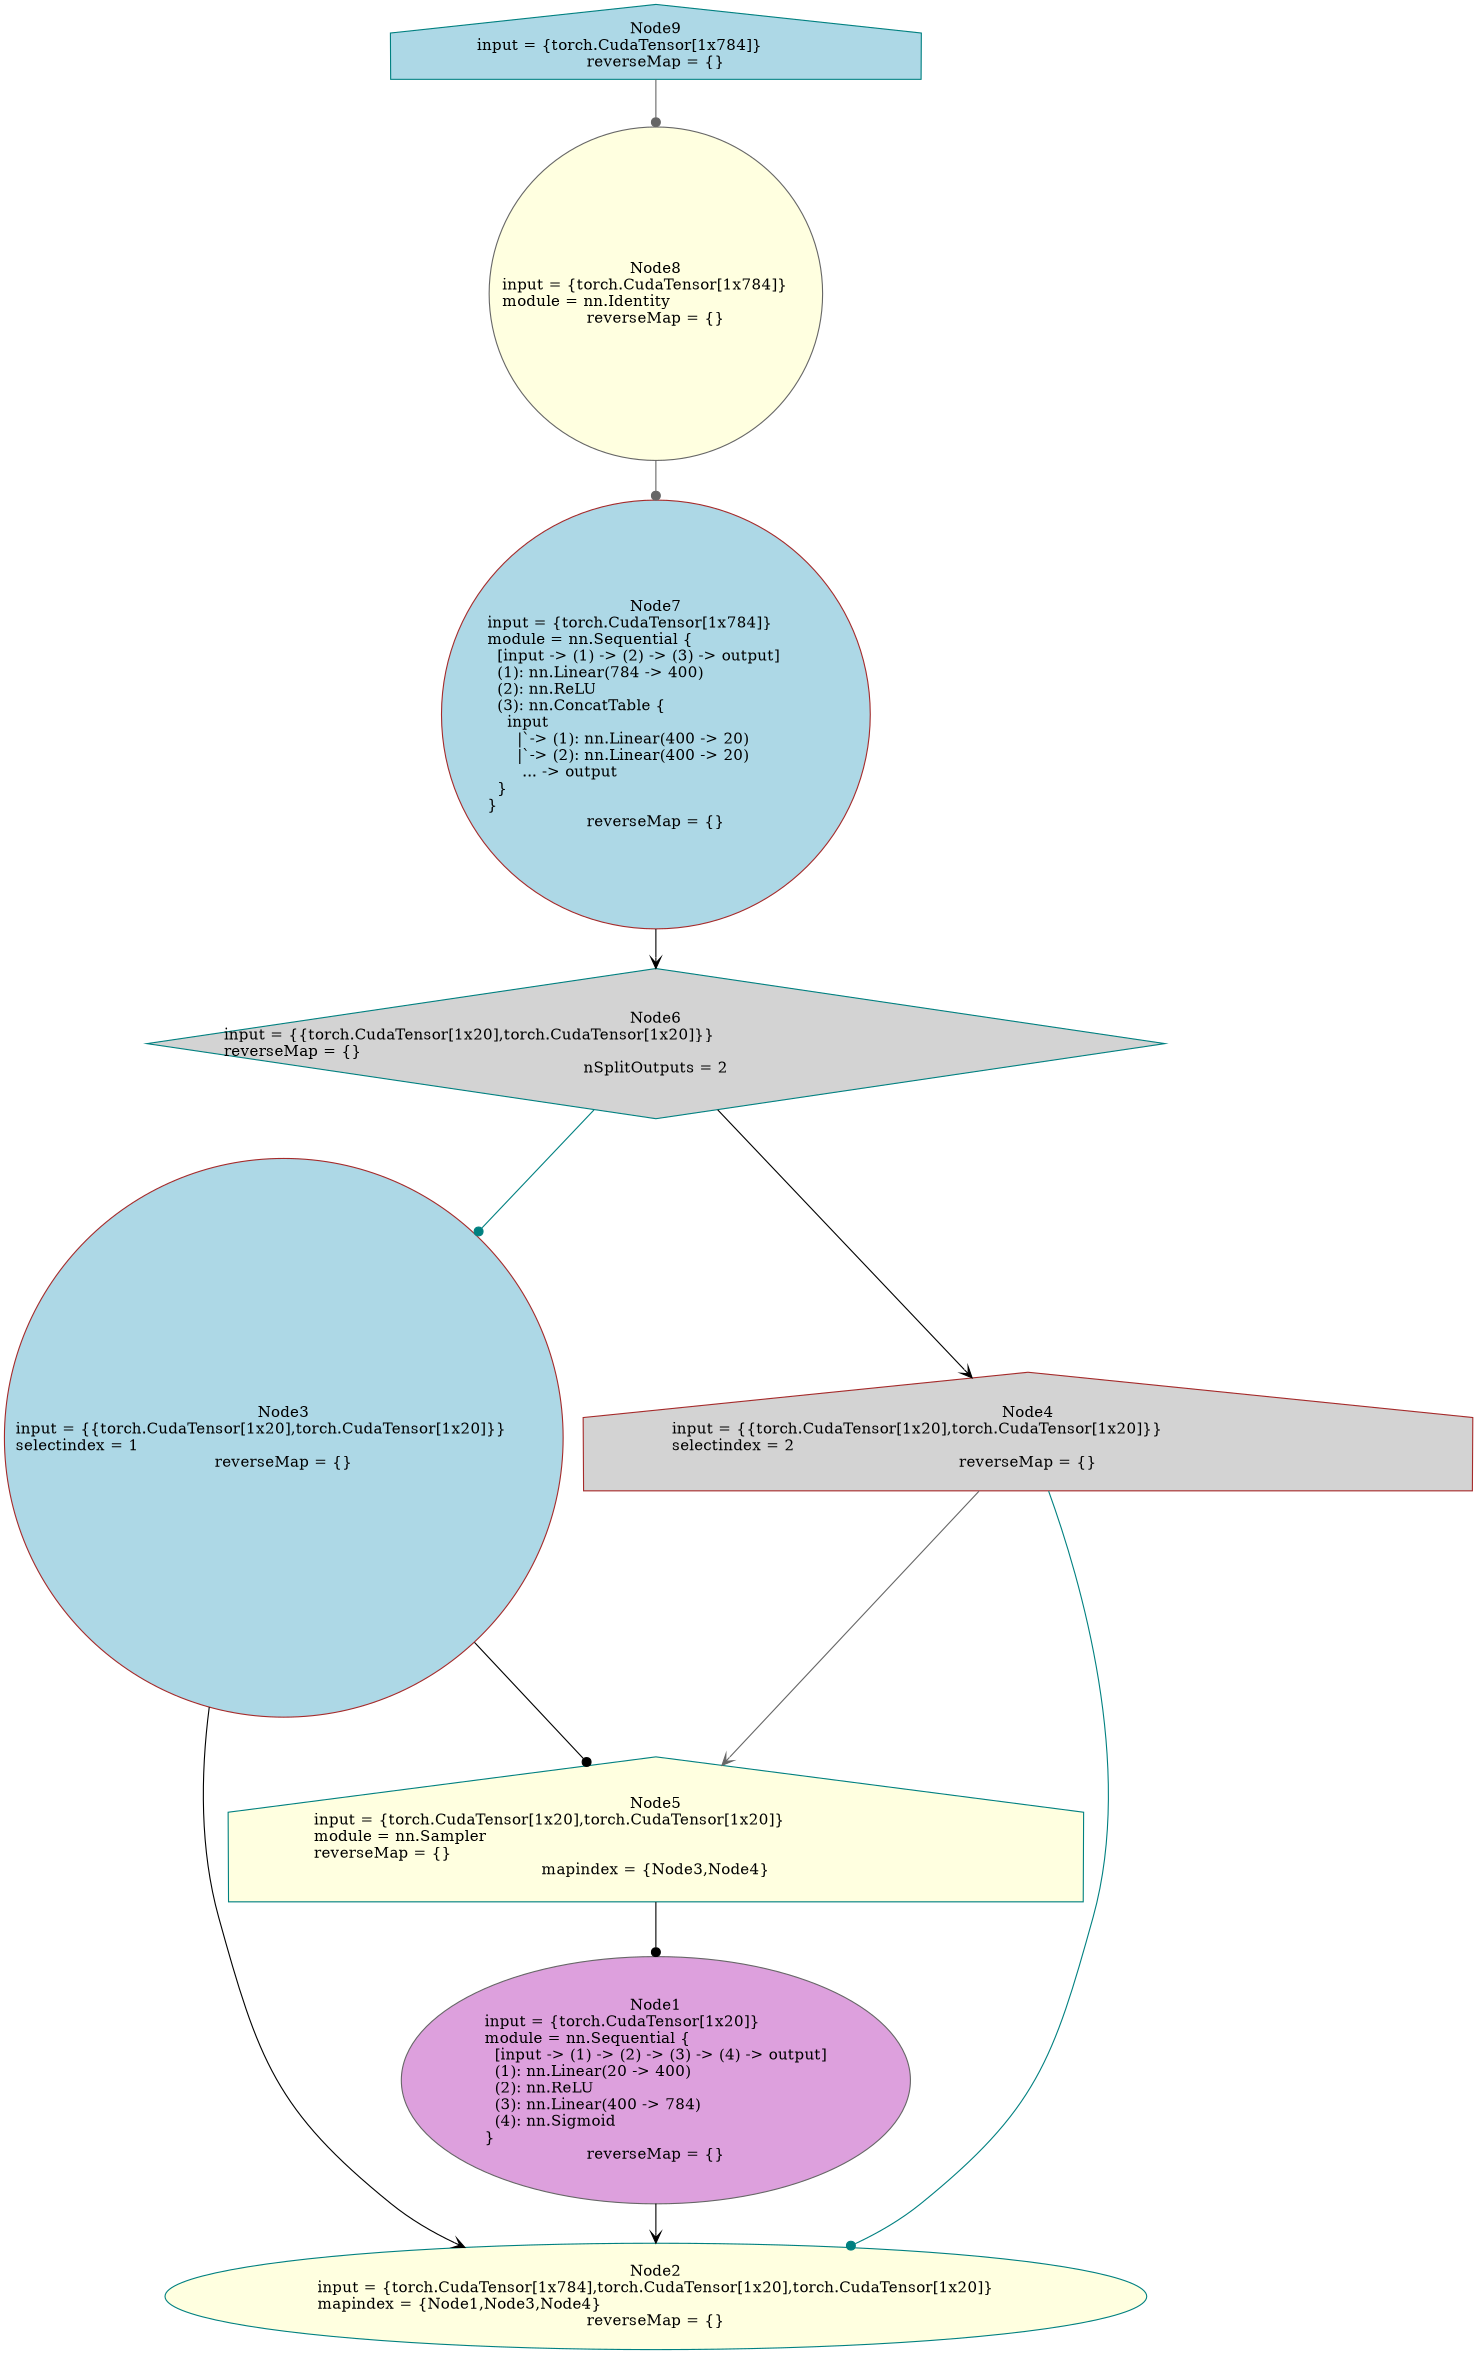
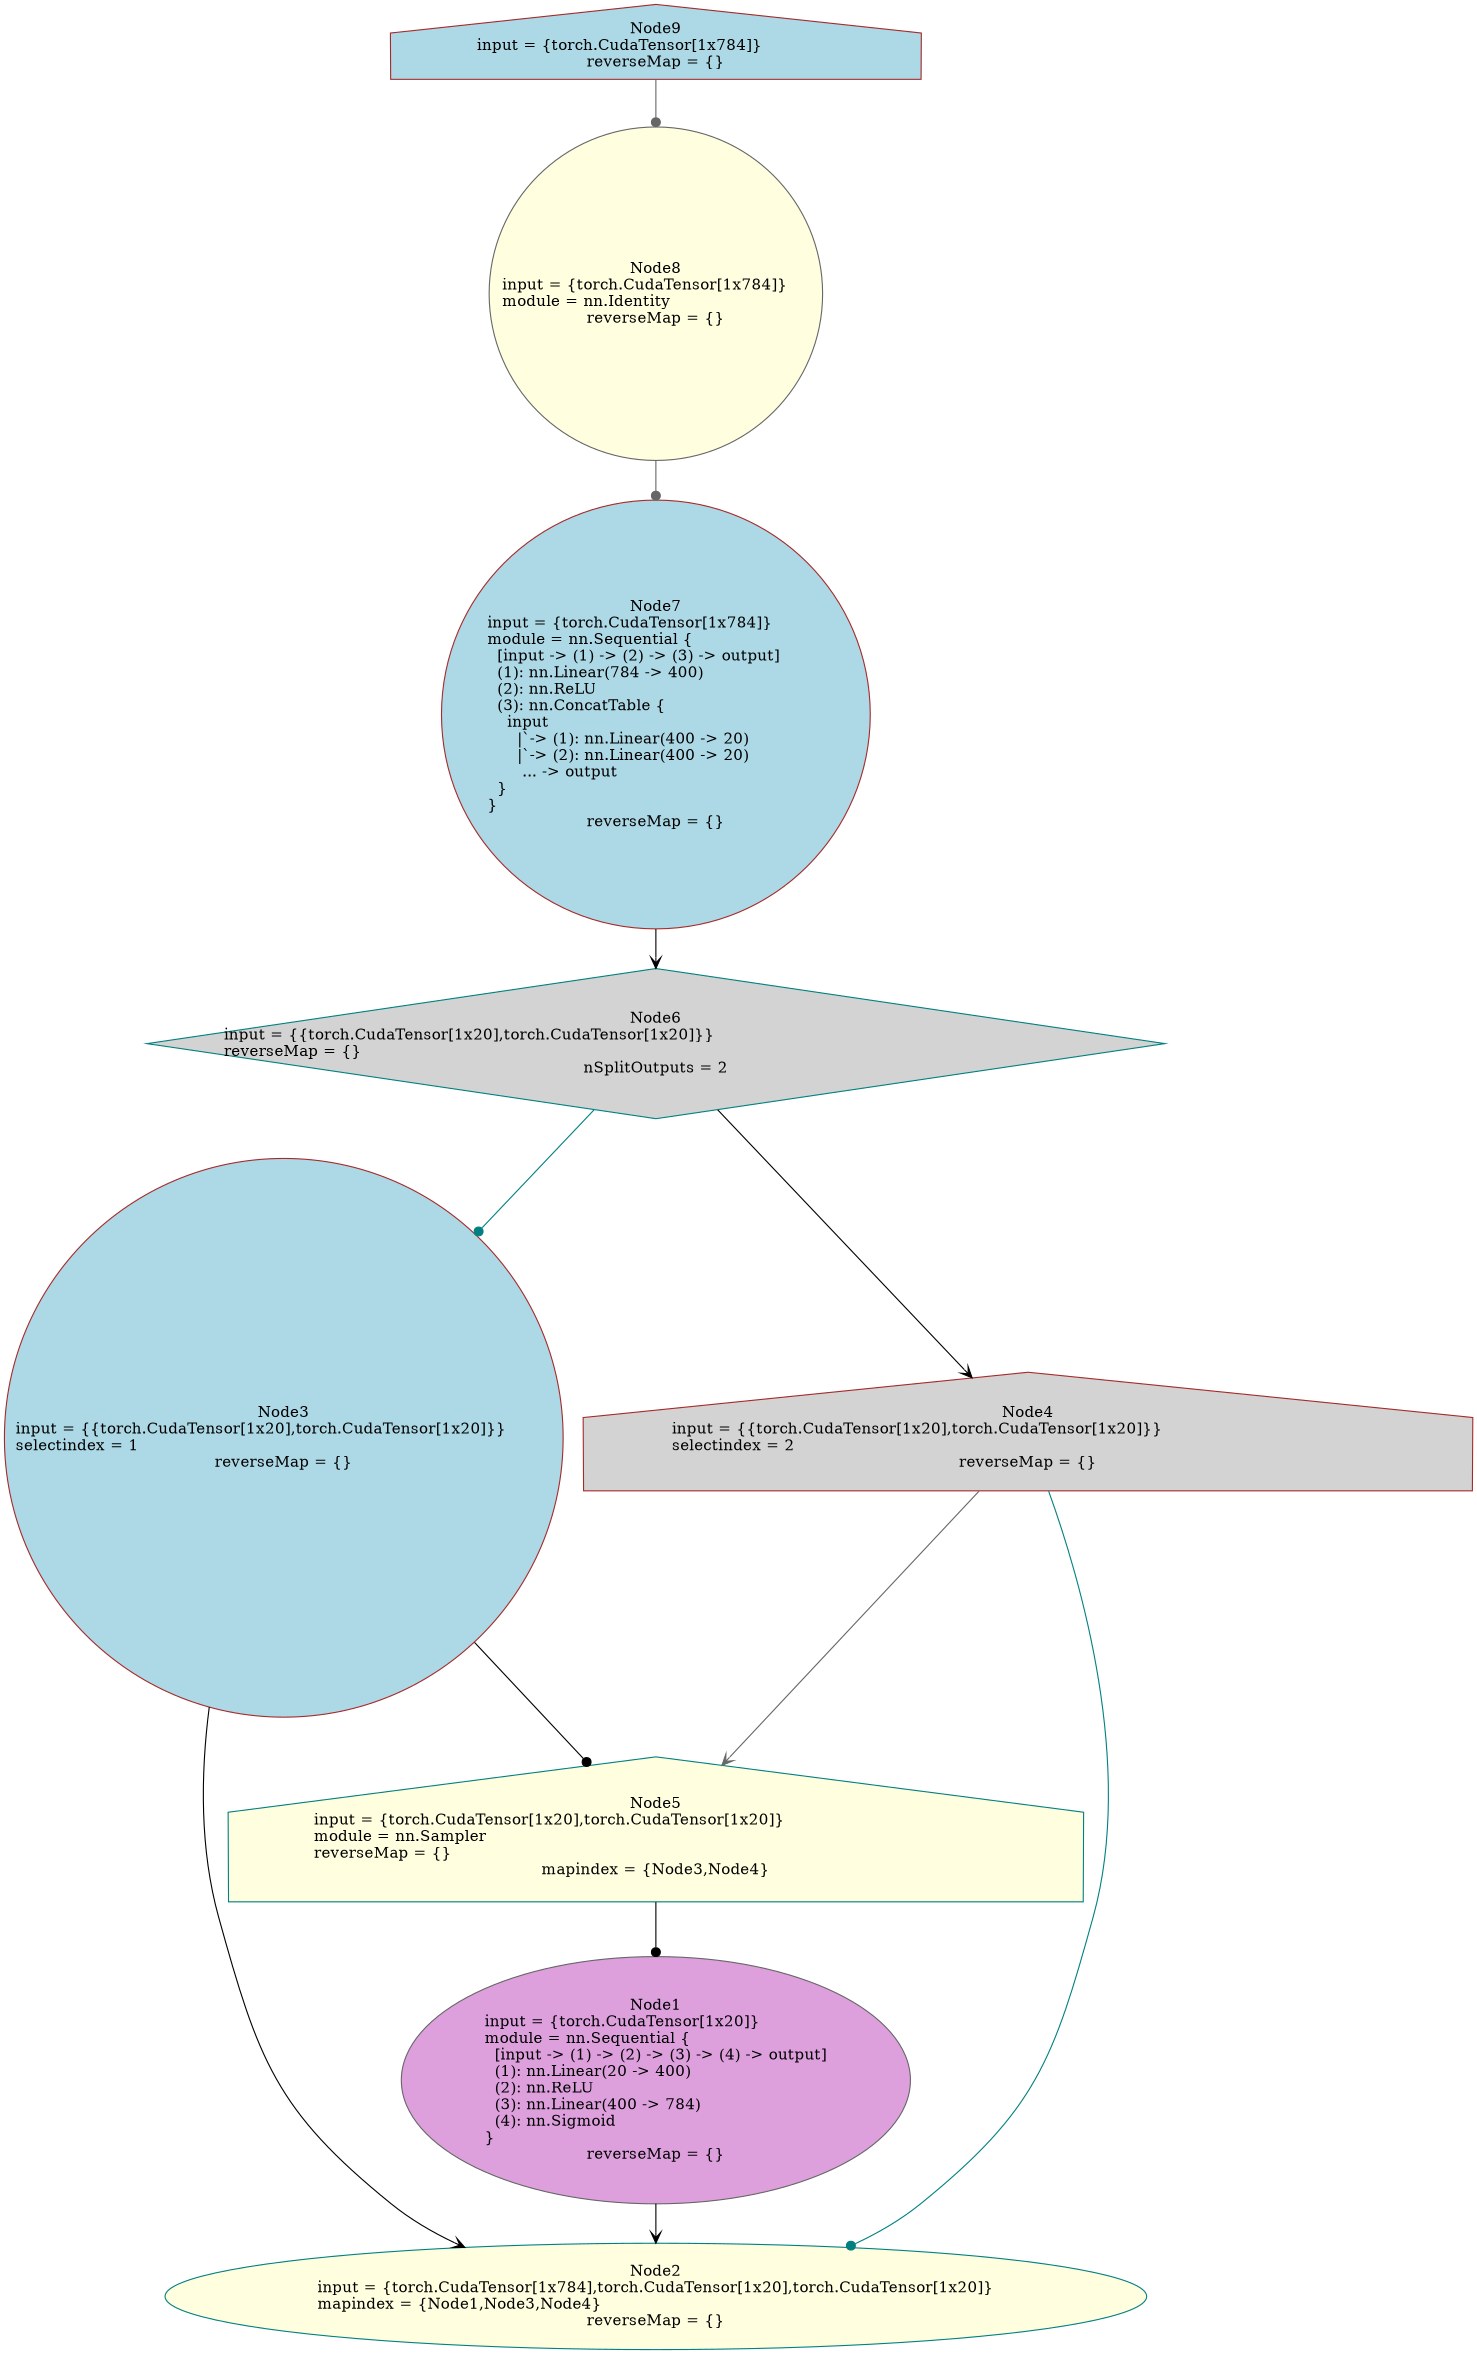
(656, 46) -> (656, 46)
